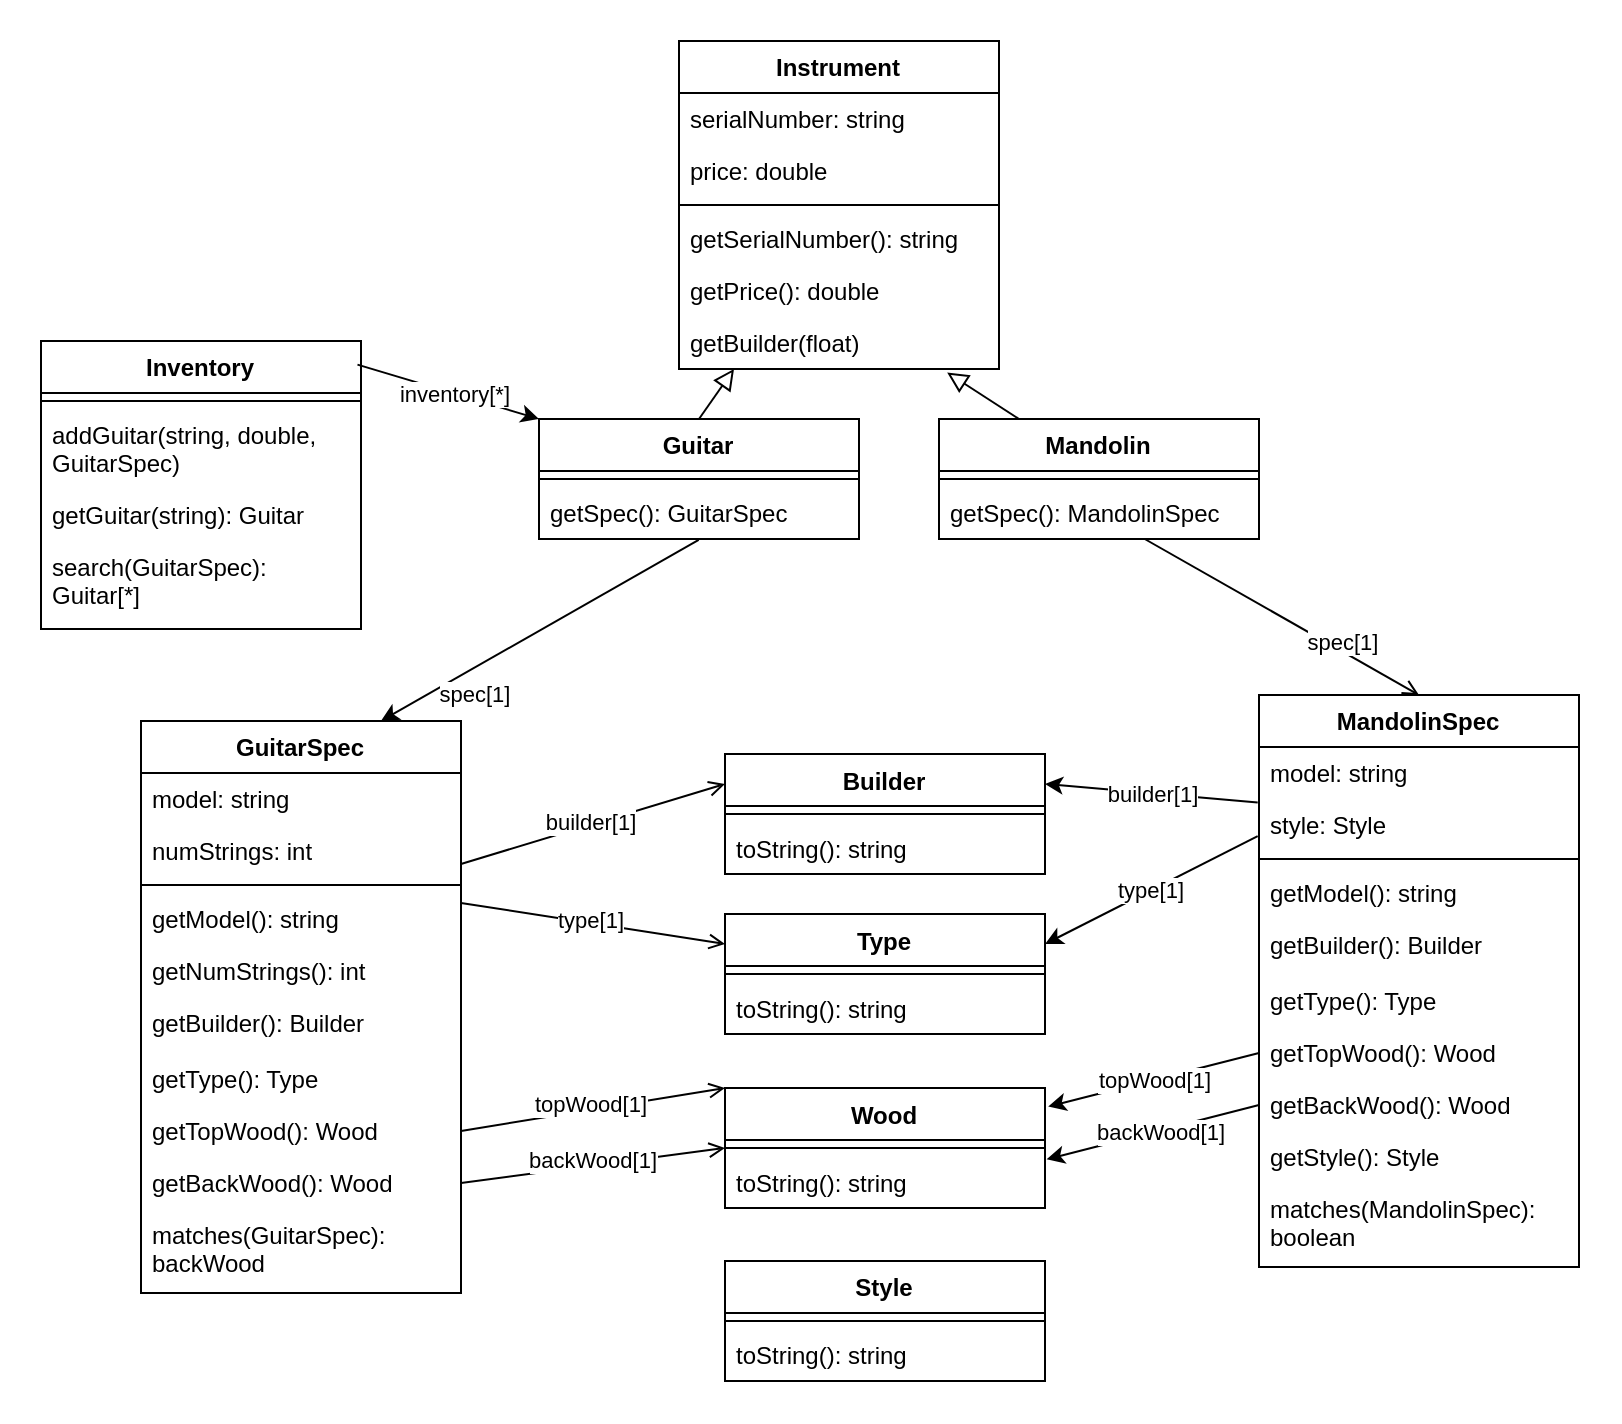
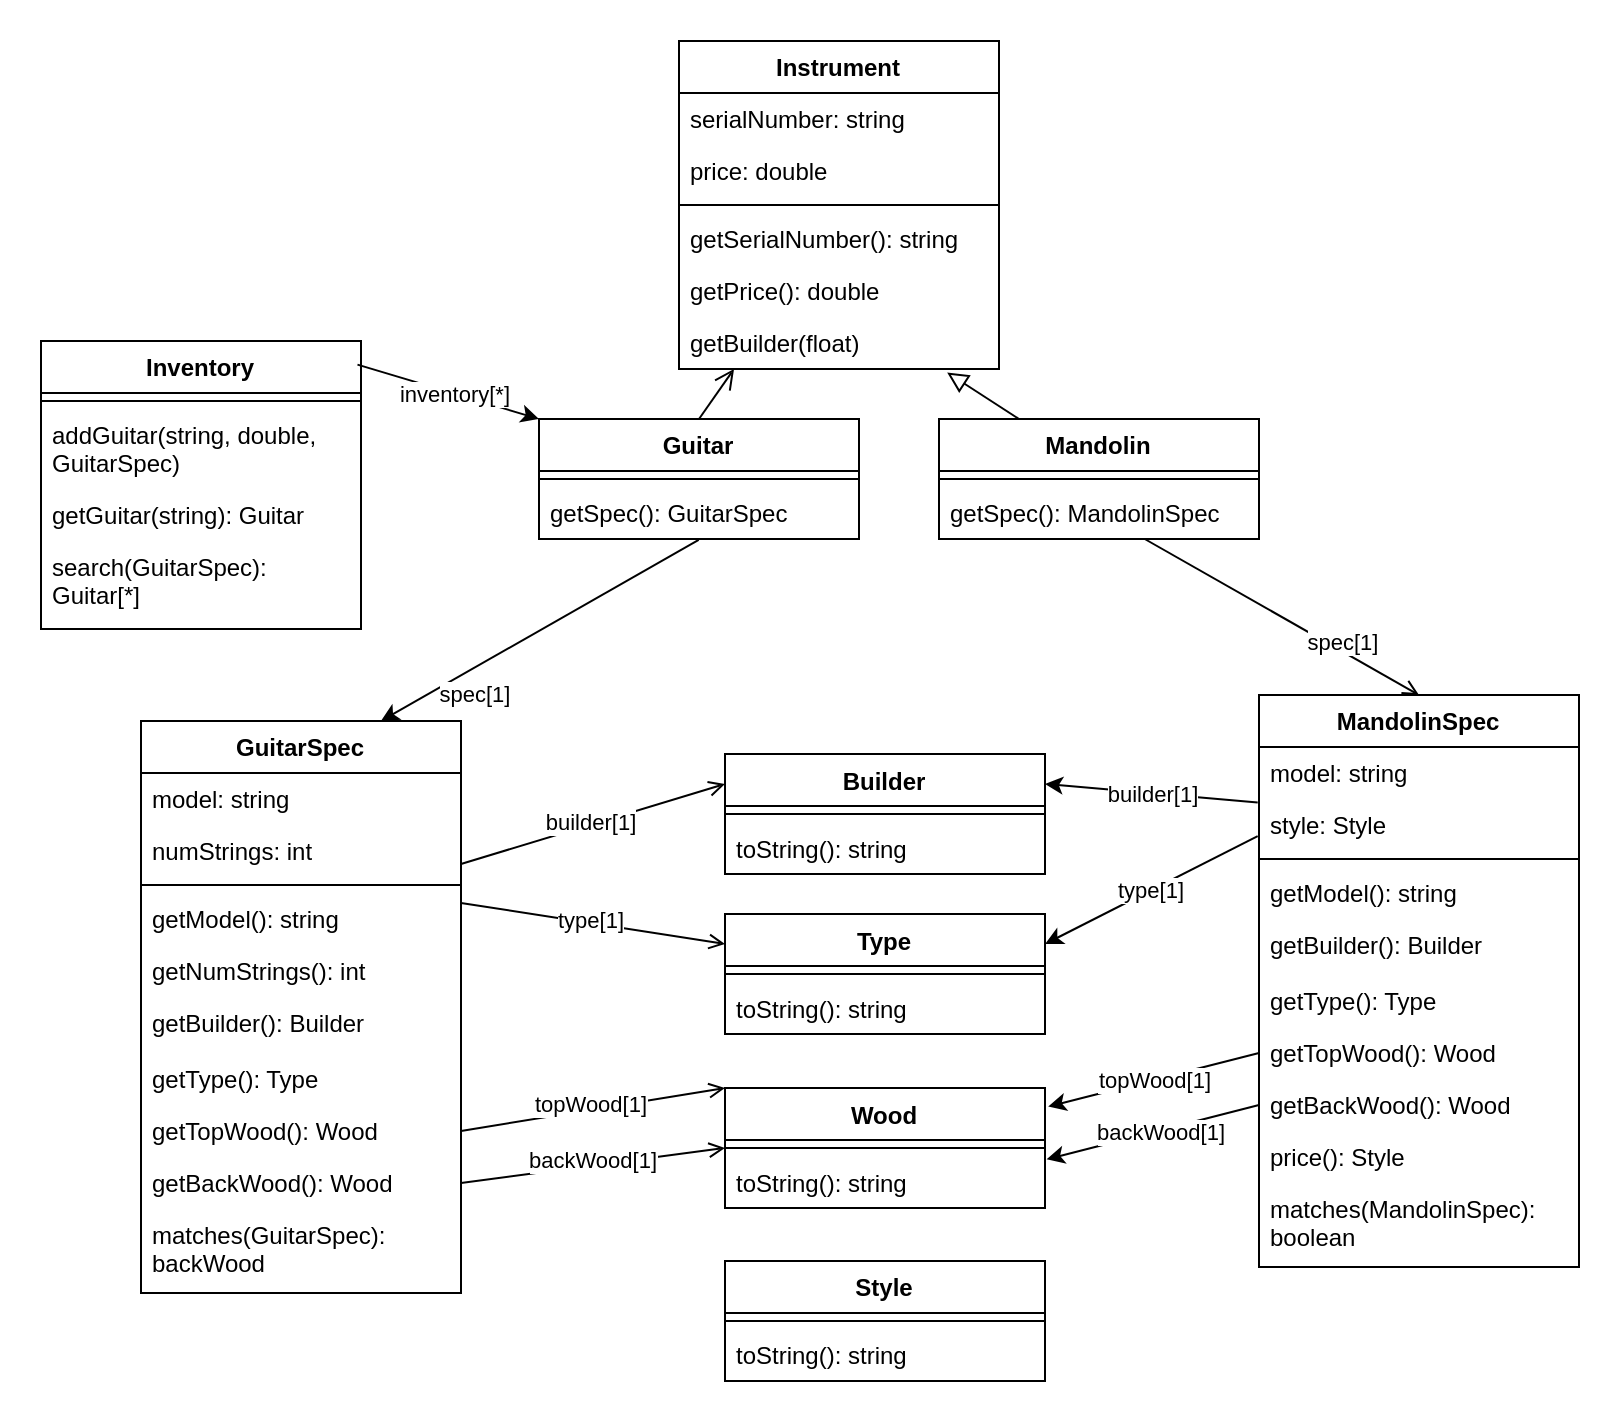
(721, 387) -> (726, 380)
(1373, 1159) -> (1353, 1159)
